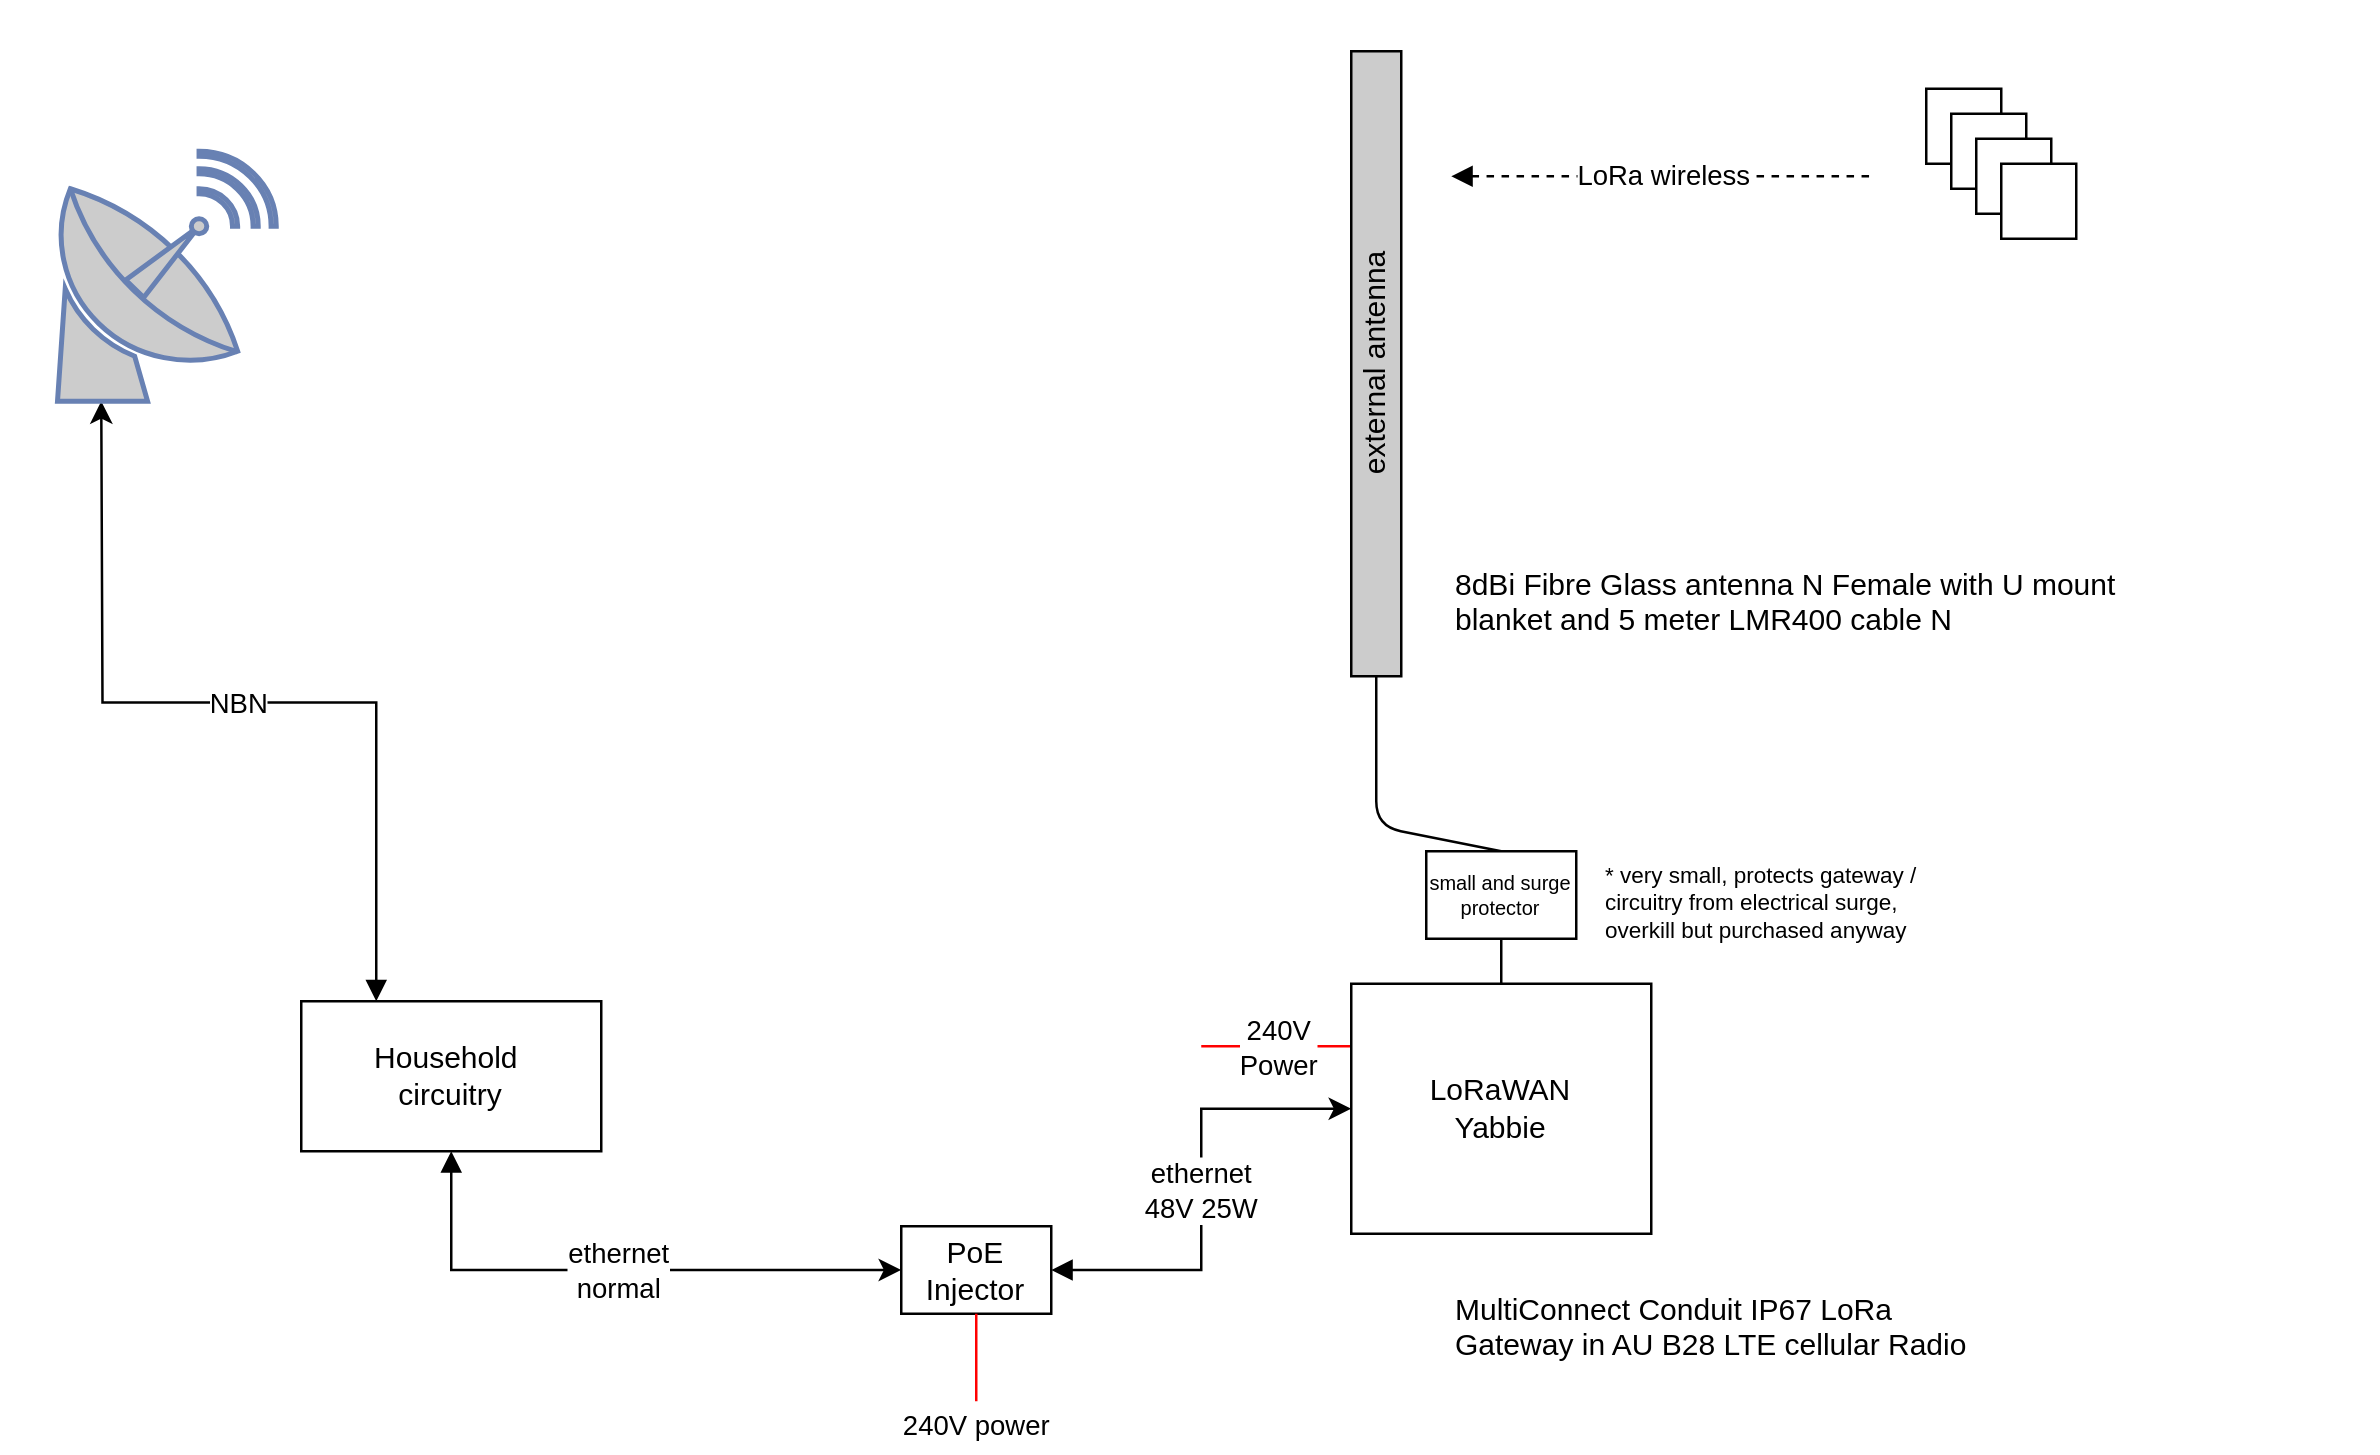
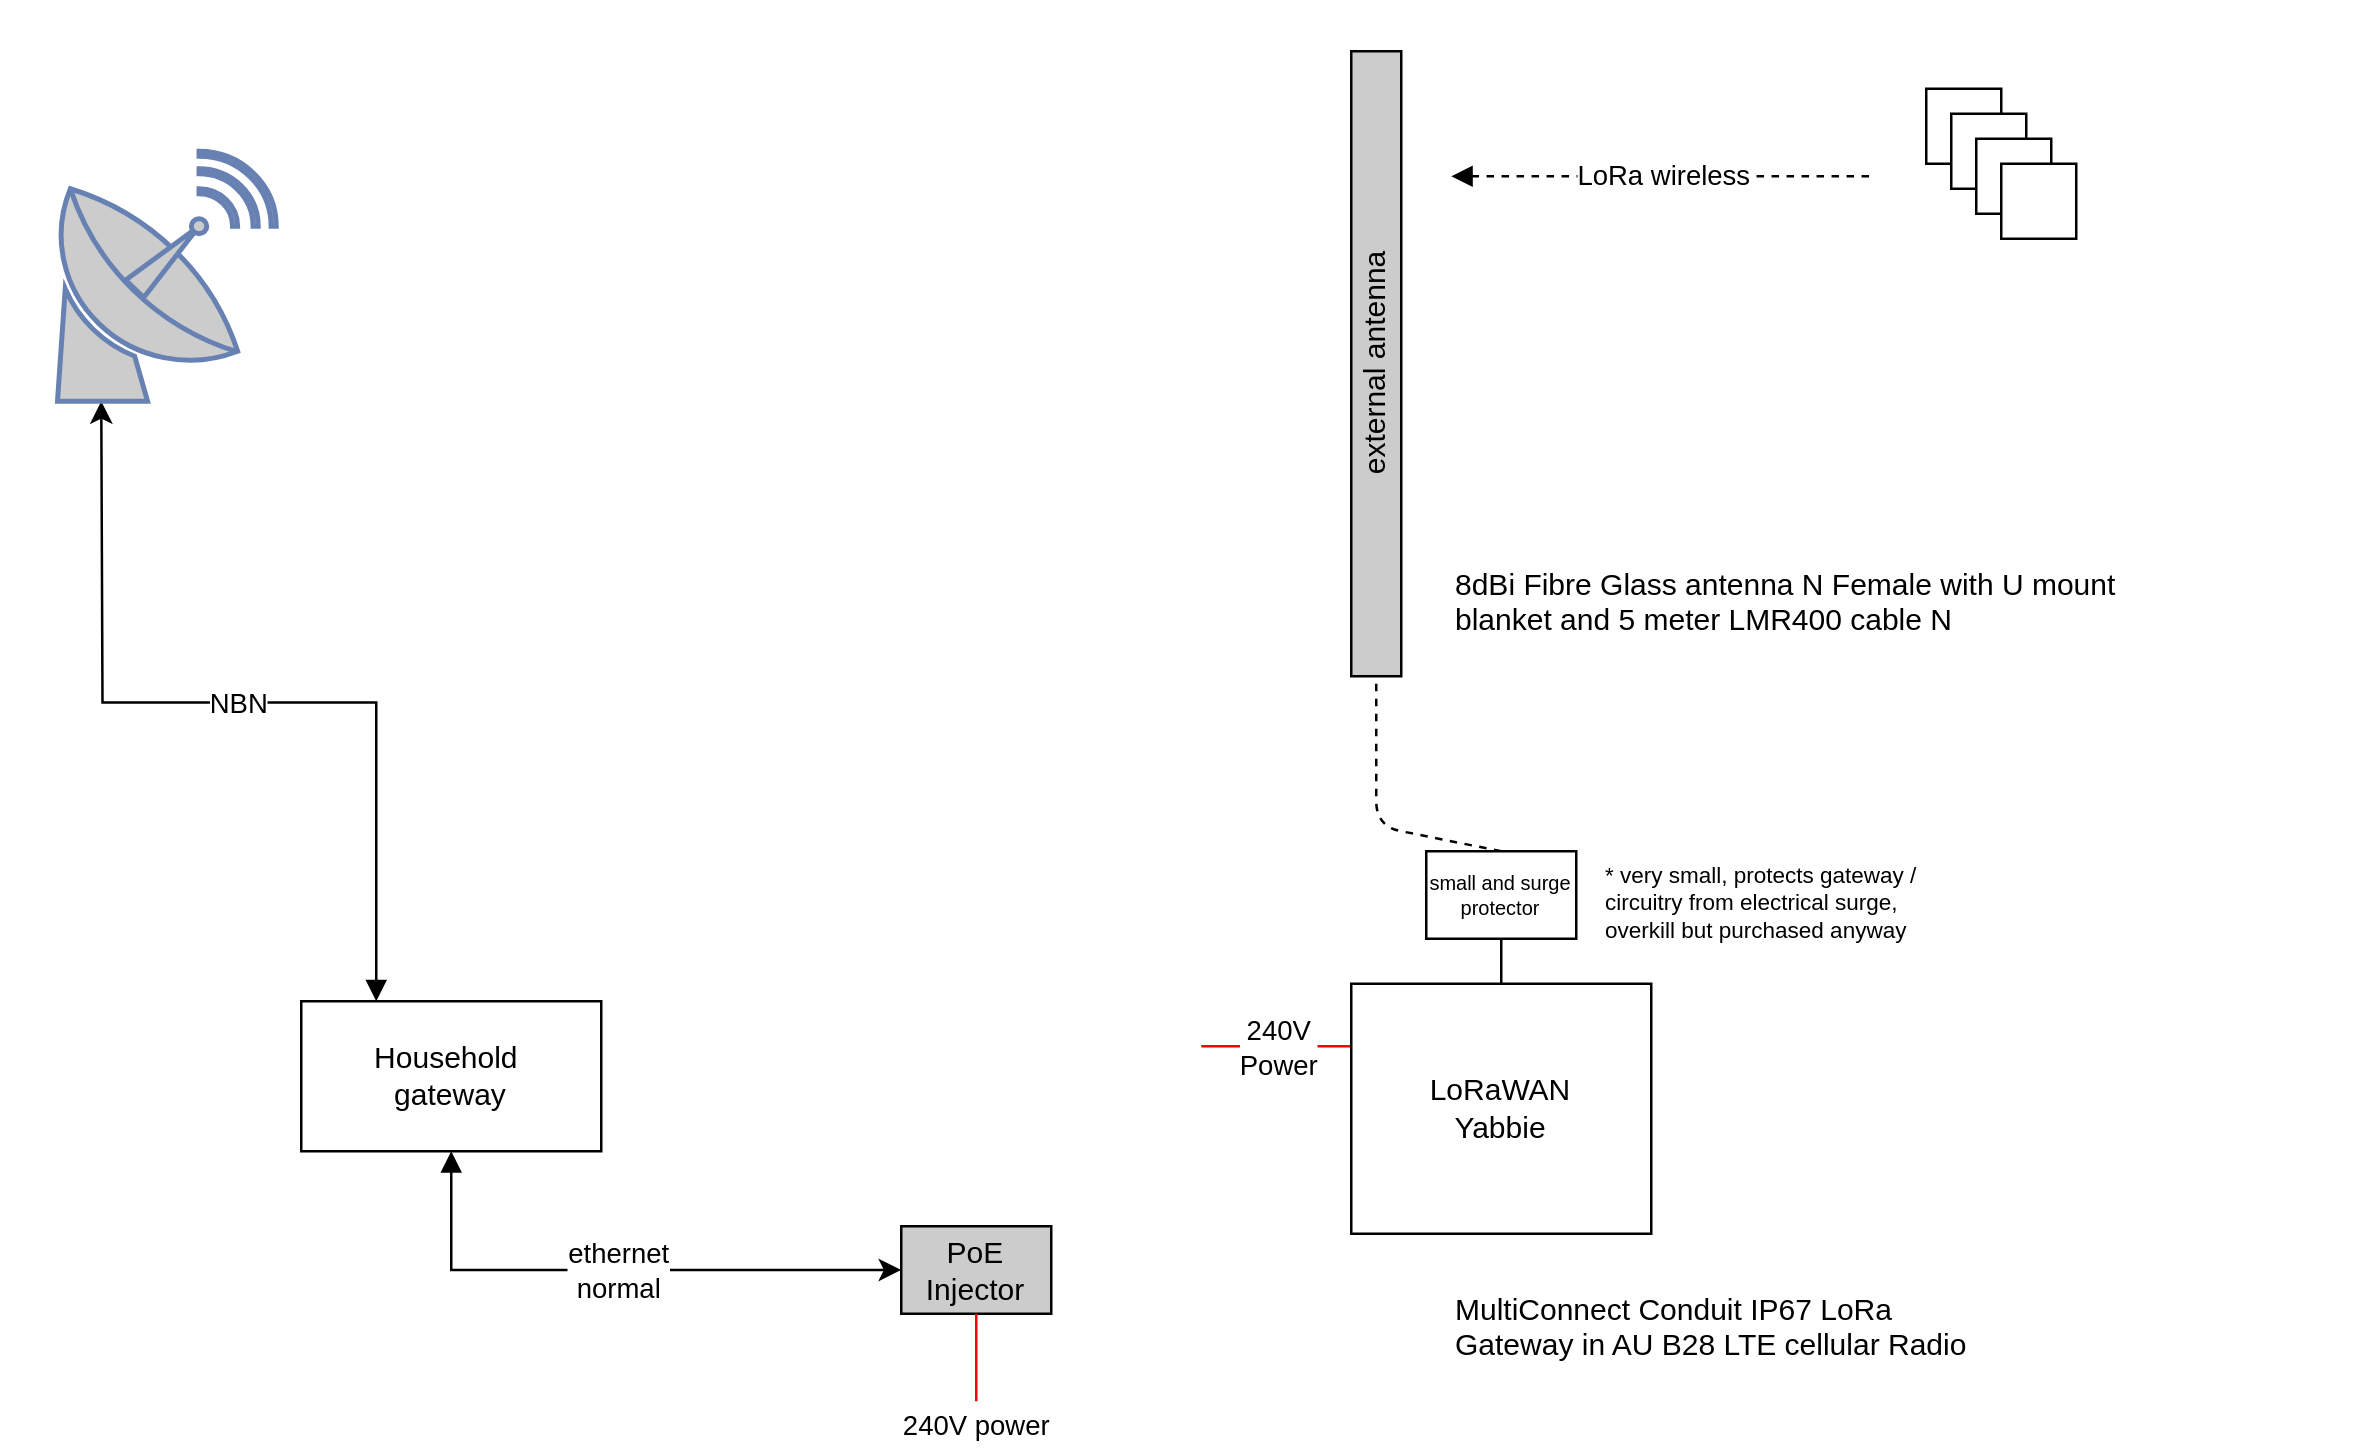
(1376, 805) -> (1376, 805)
(451, 1076) -> (451, 1076)
(976, 1270) -> (976, 1270)
(1165, 1270) -> none
